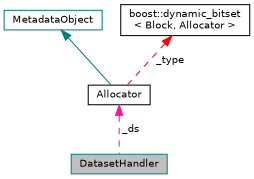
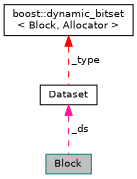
(53, 20) -> none
(119, 95) -> (69, 95)
(119, 164) -> (69, 164)
